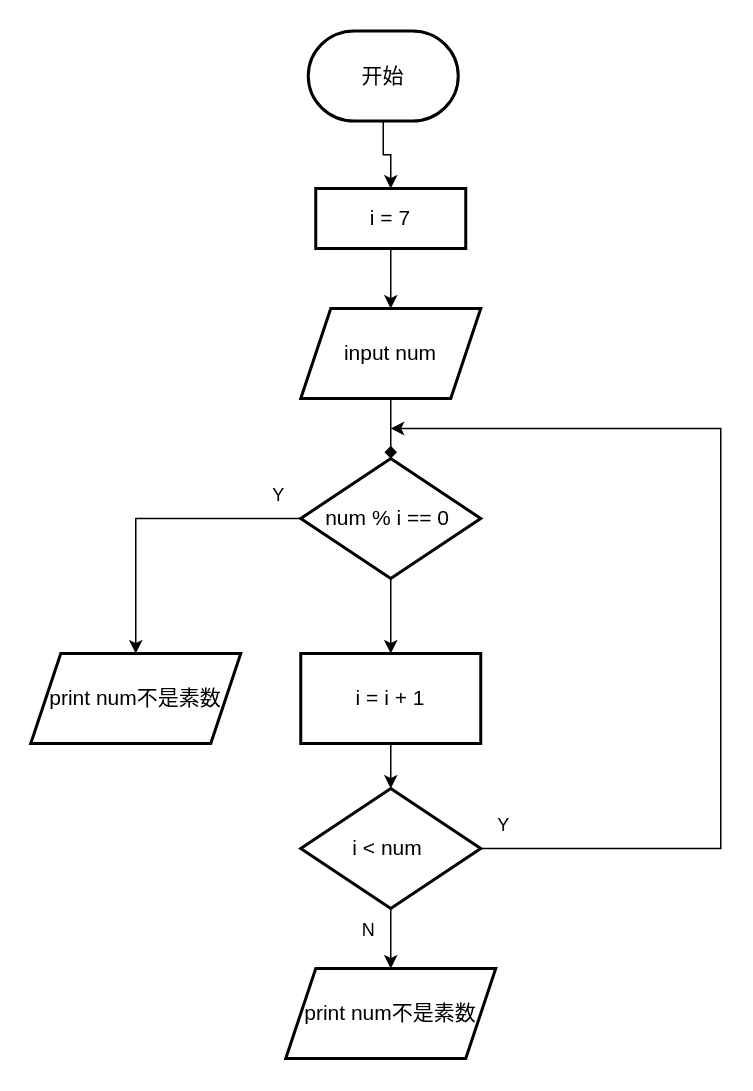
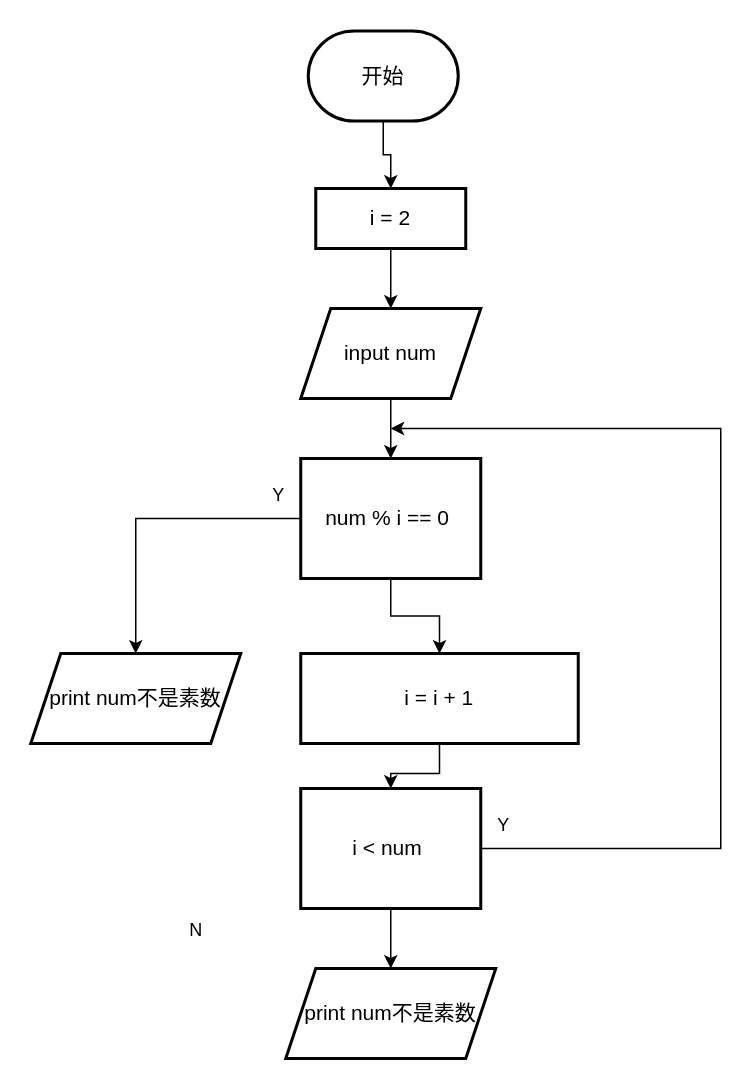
(391, 218) -> (391, 218)
(391, 446) -> (391, 447)
(391, 518) -> (391, 518)
(391, 698) -> (440, 698)
(391, 848) -> (391, 848)
(368, 931) -> (196, 931)
